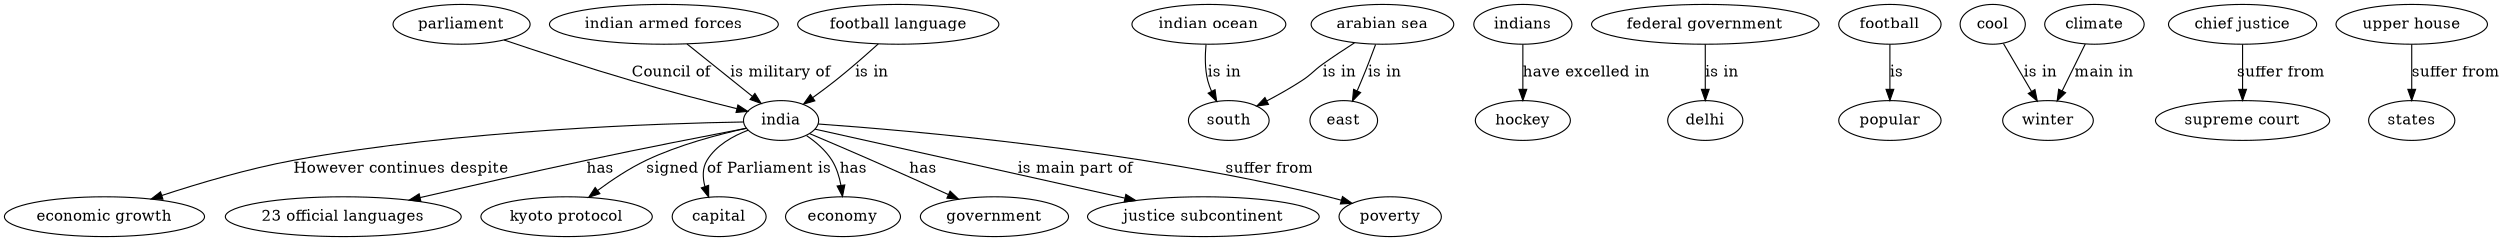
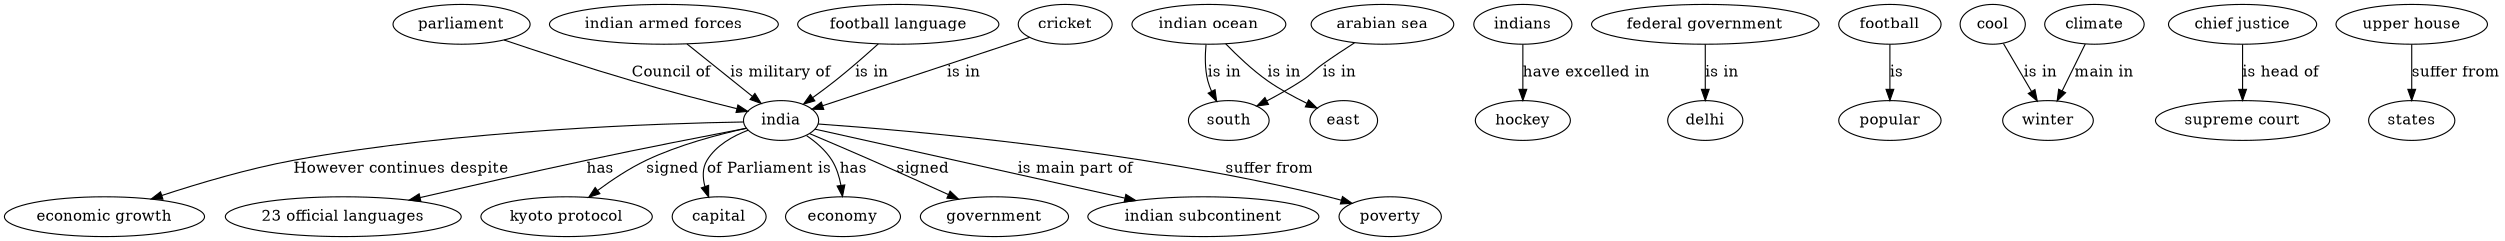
none -> (1065, 24)
(1367, 68) -> (1263, 78)
(2281, 72) -> (2281, 72)
(923, 169) -> (923, 169)
(1203, 217) -> (1203, 217)
